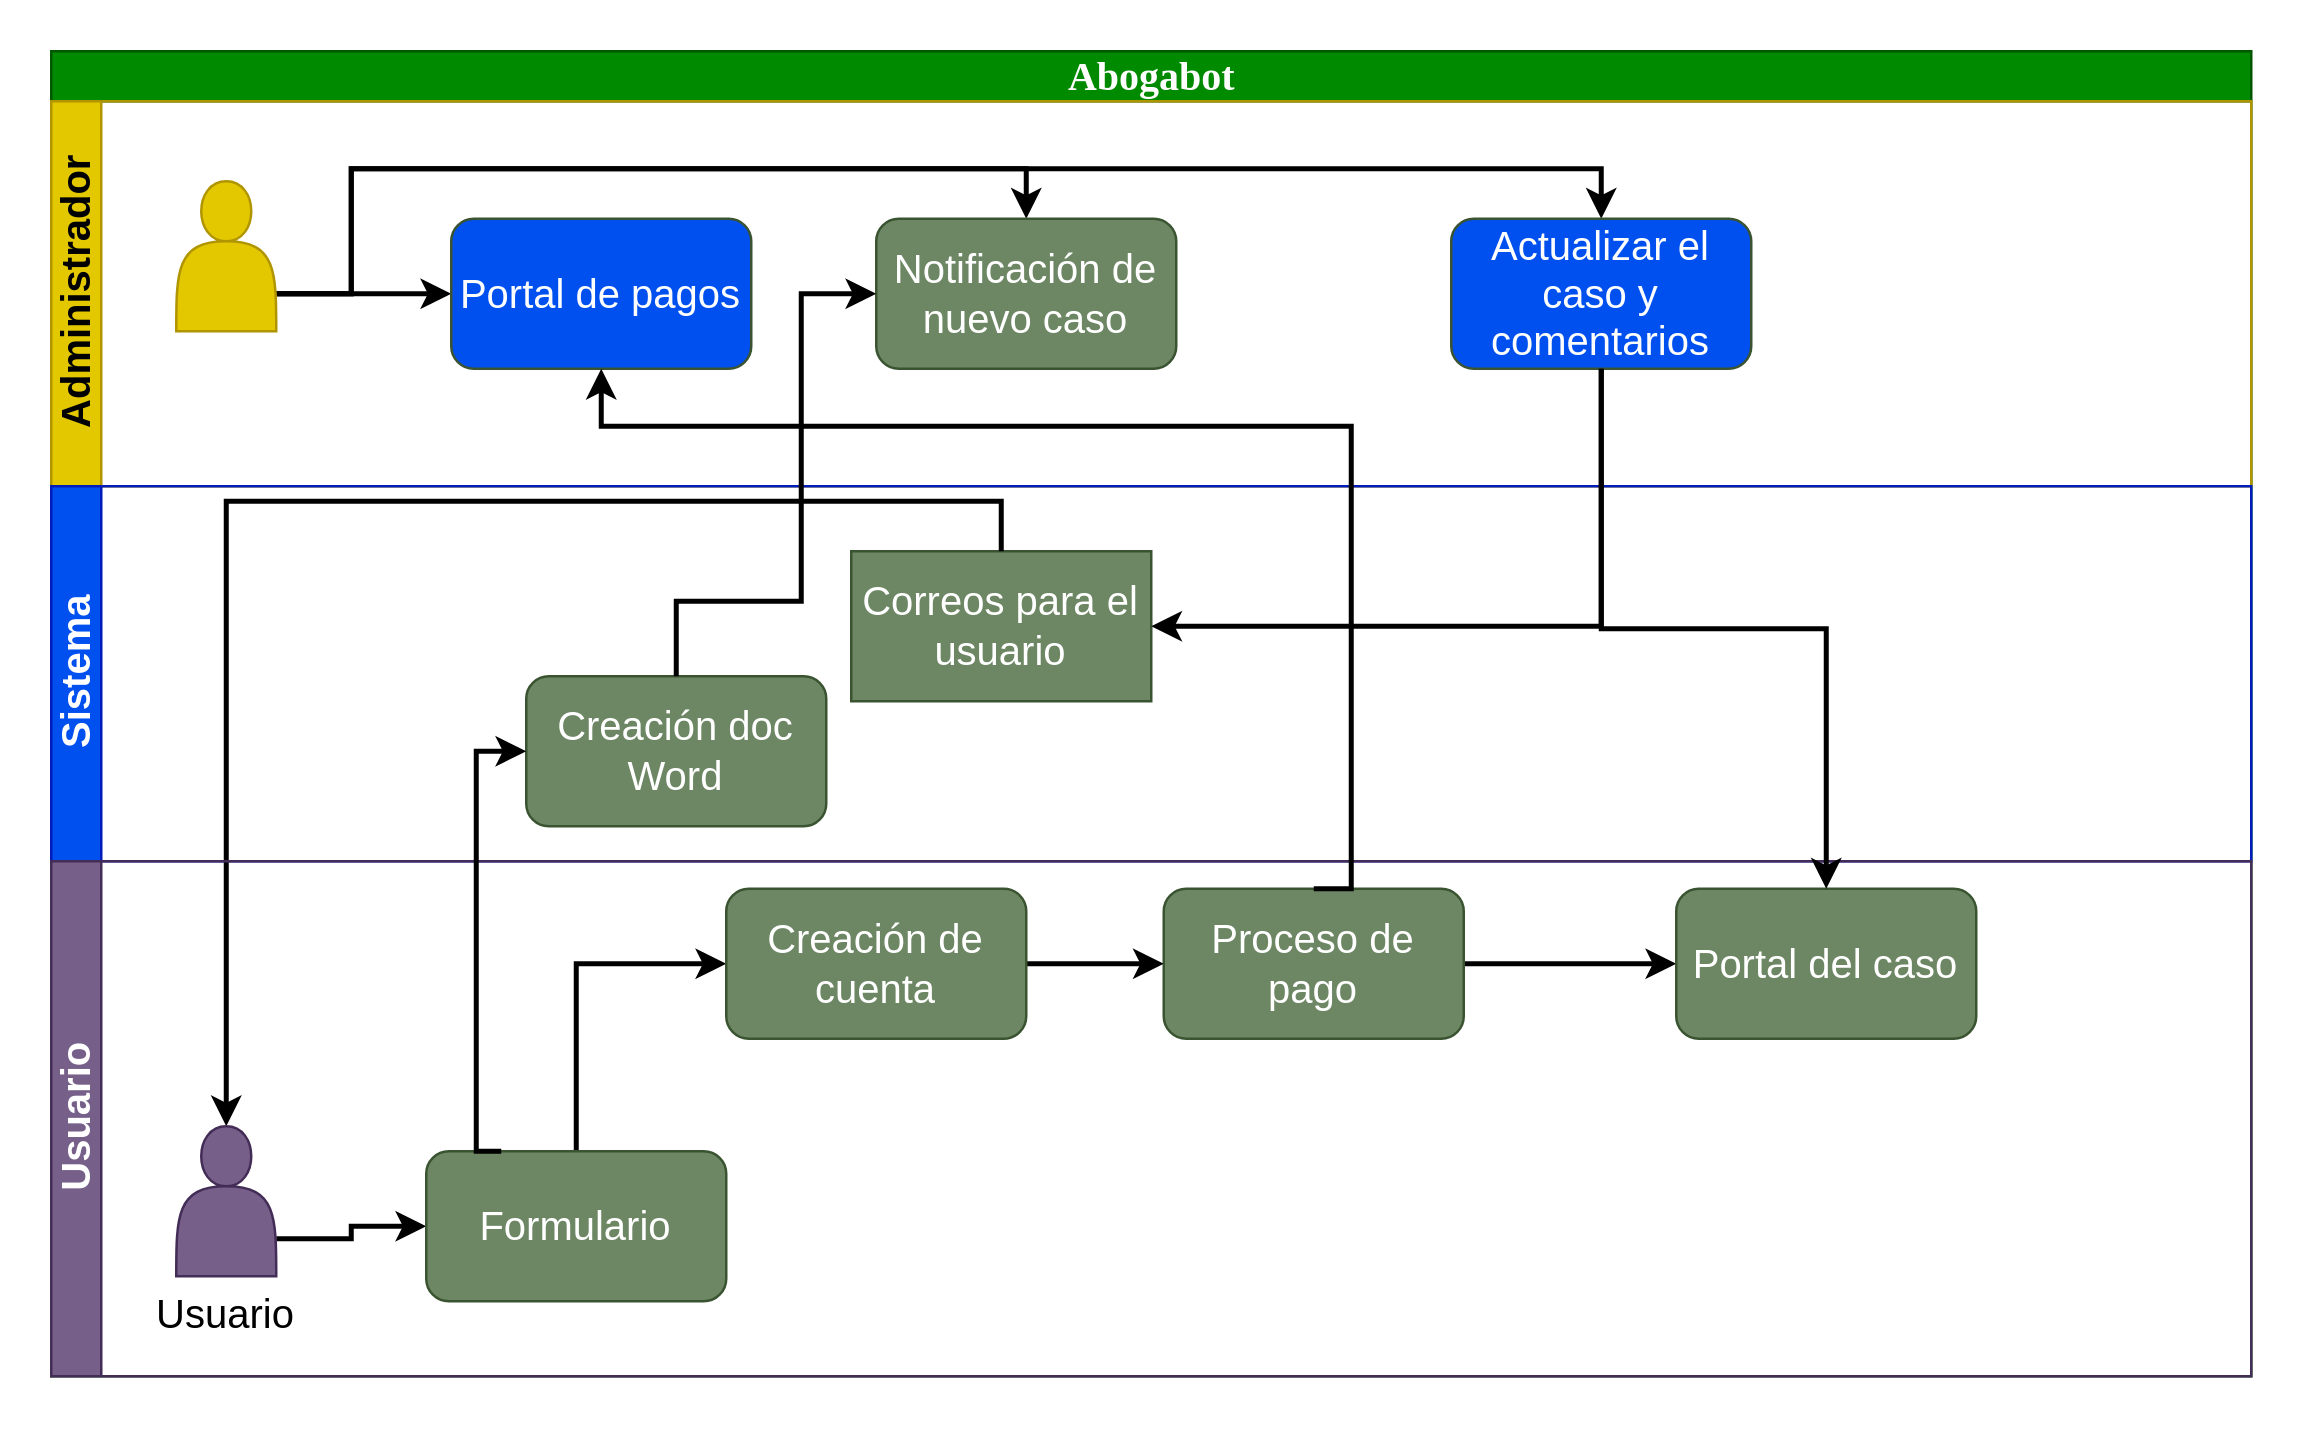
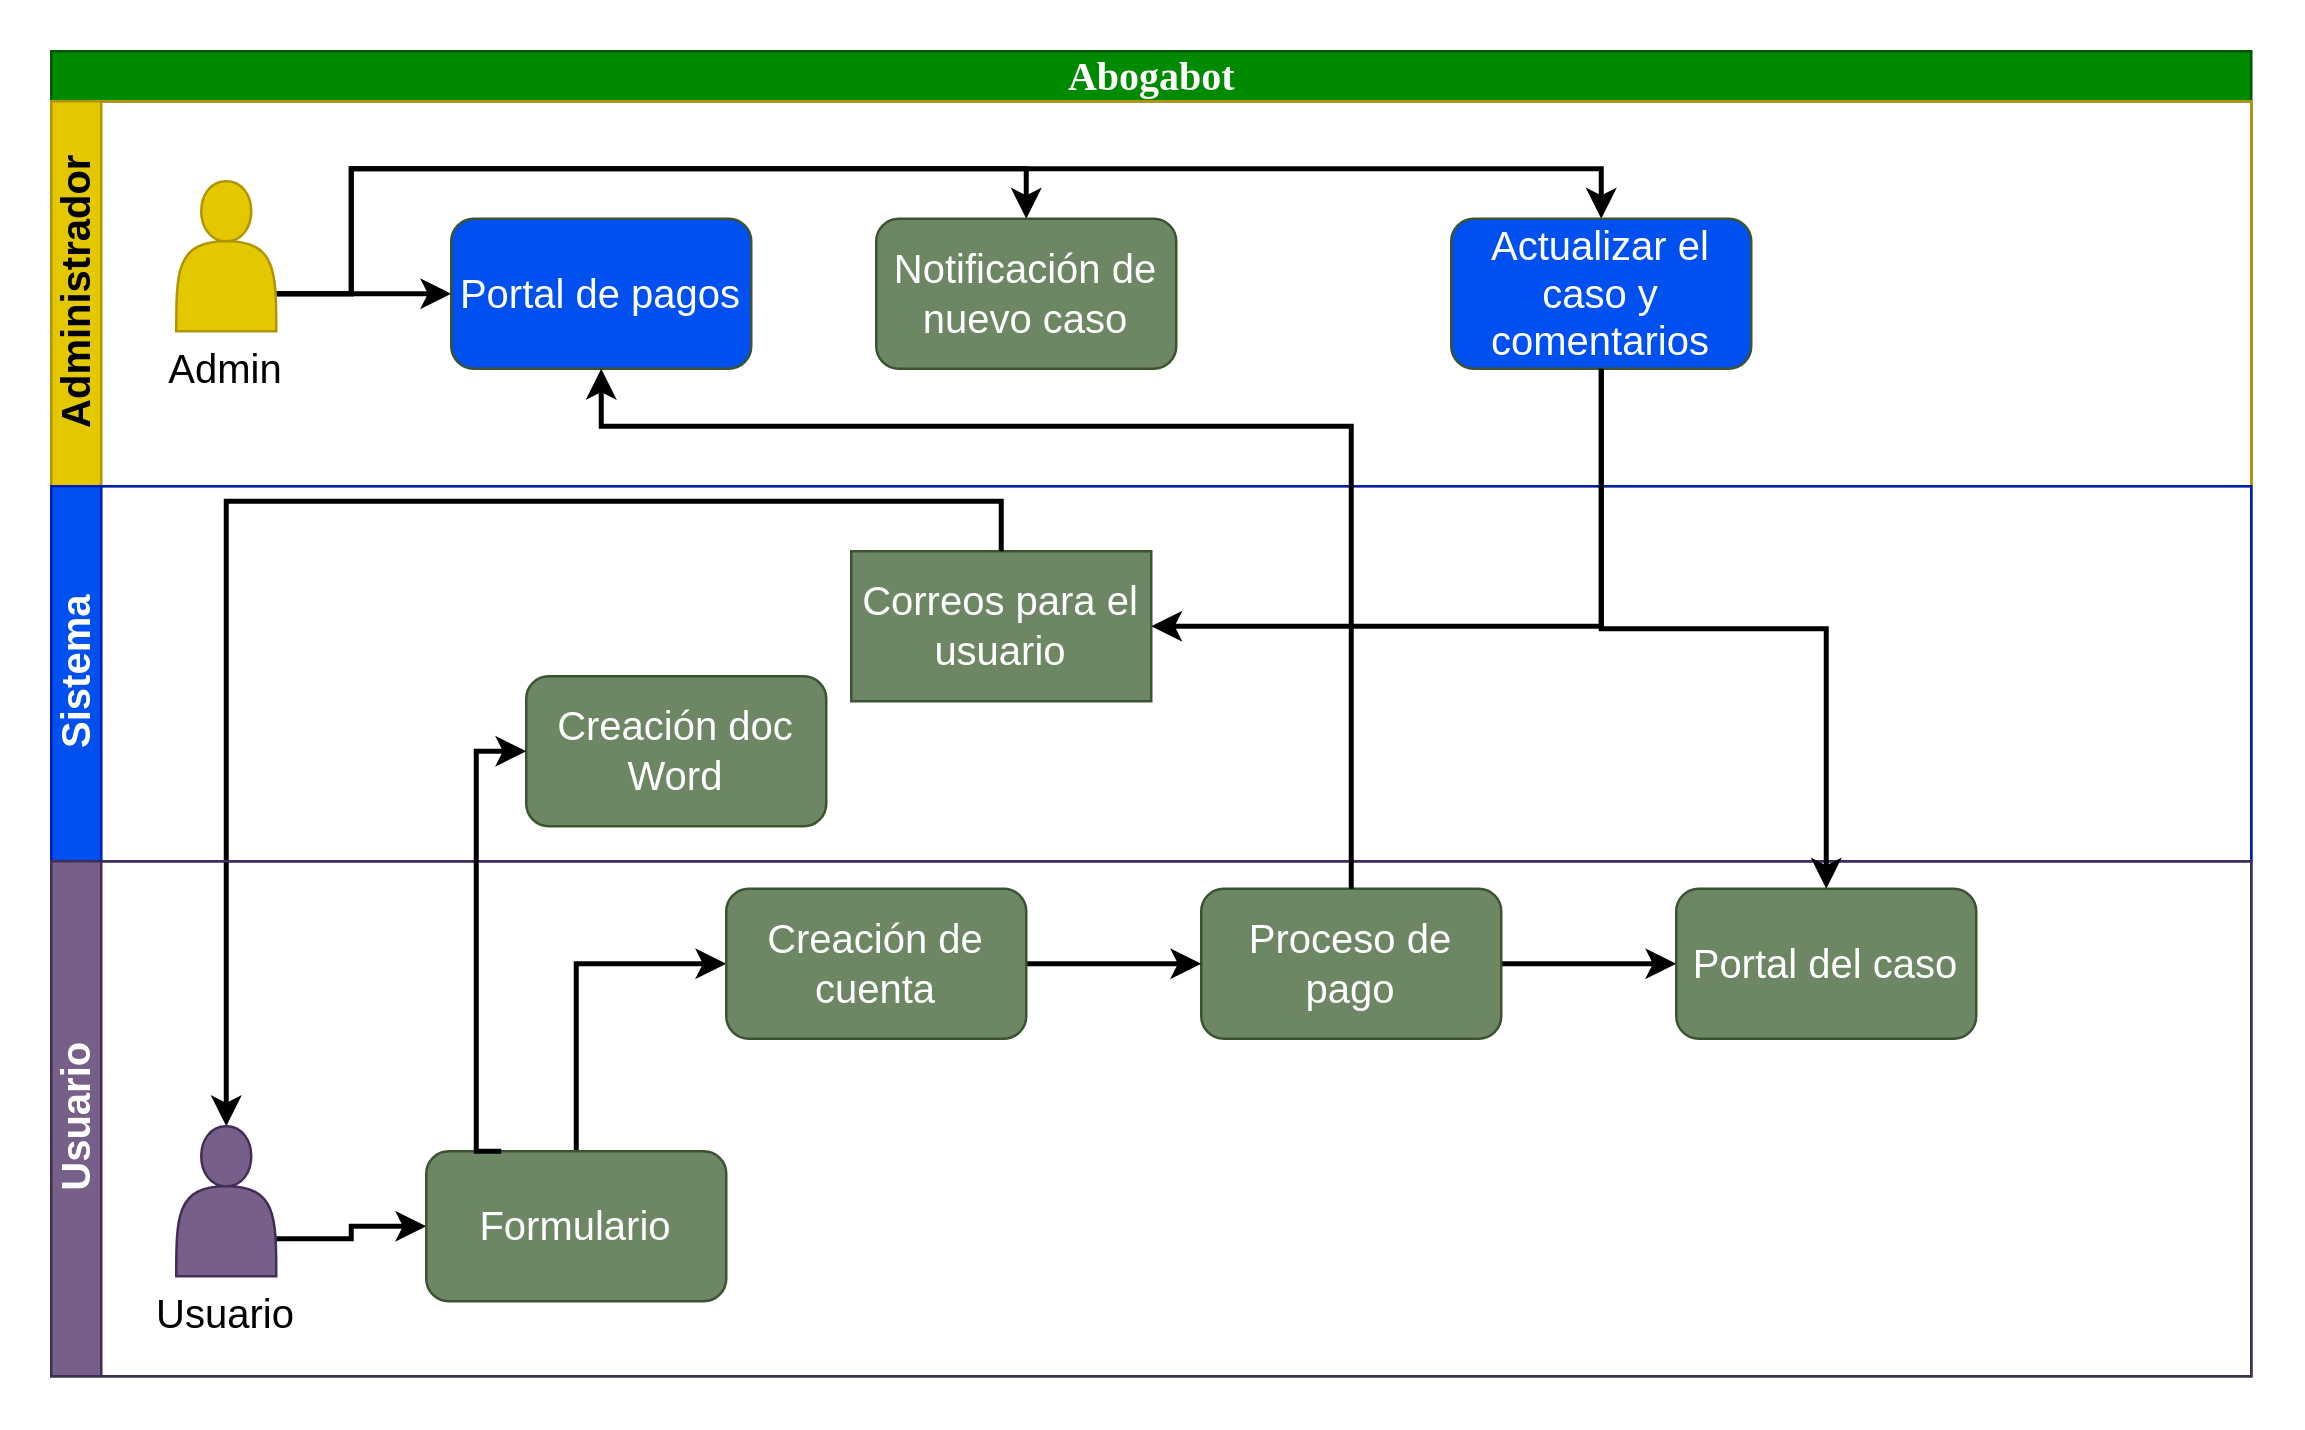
none -> (226, 369)
(749, 601) -> none
(1314, 964) -> (1351, 964)
